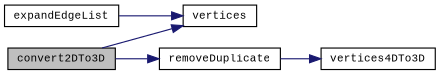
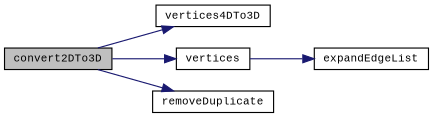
(145, 16) -> (276, 59)
(295, 59) -> (130, 39)
